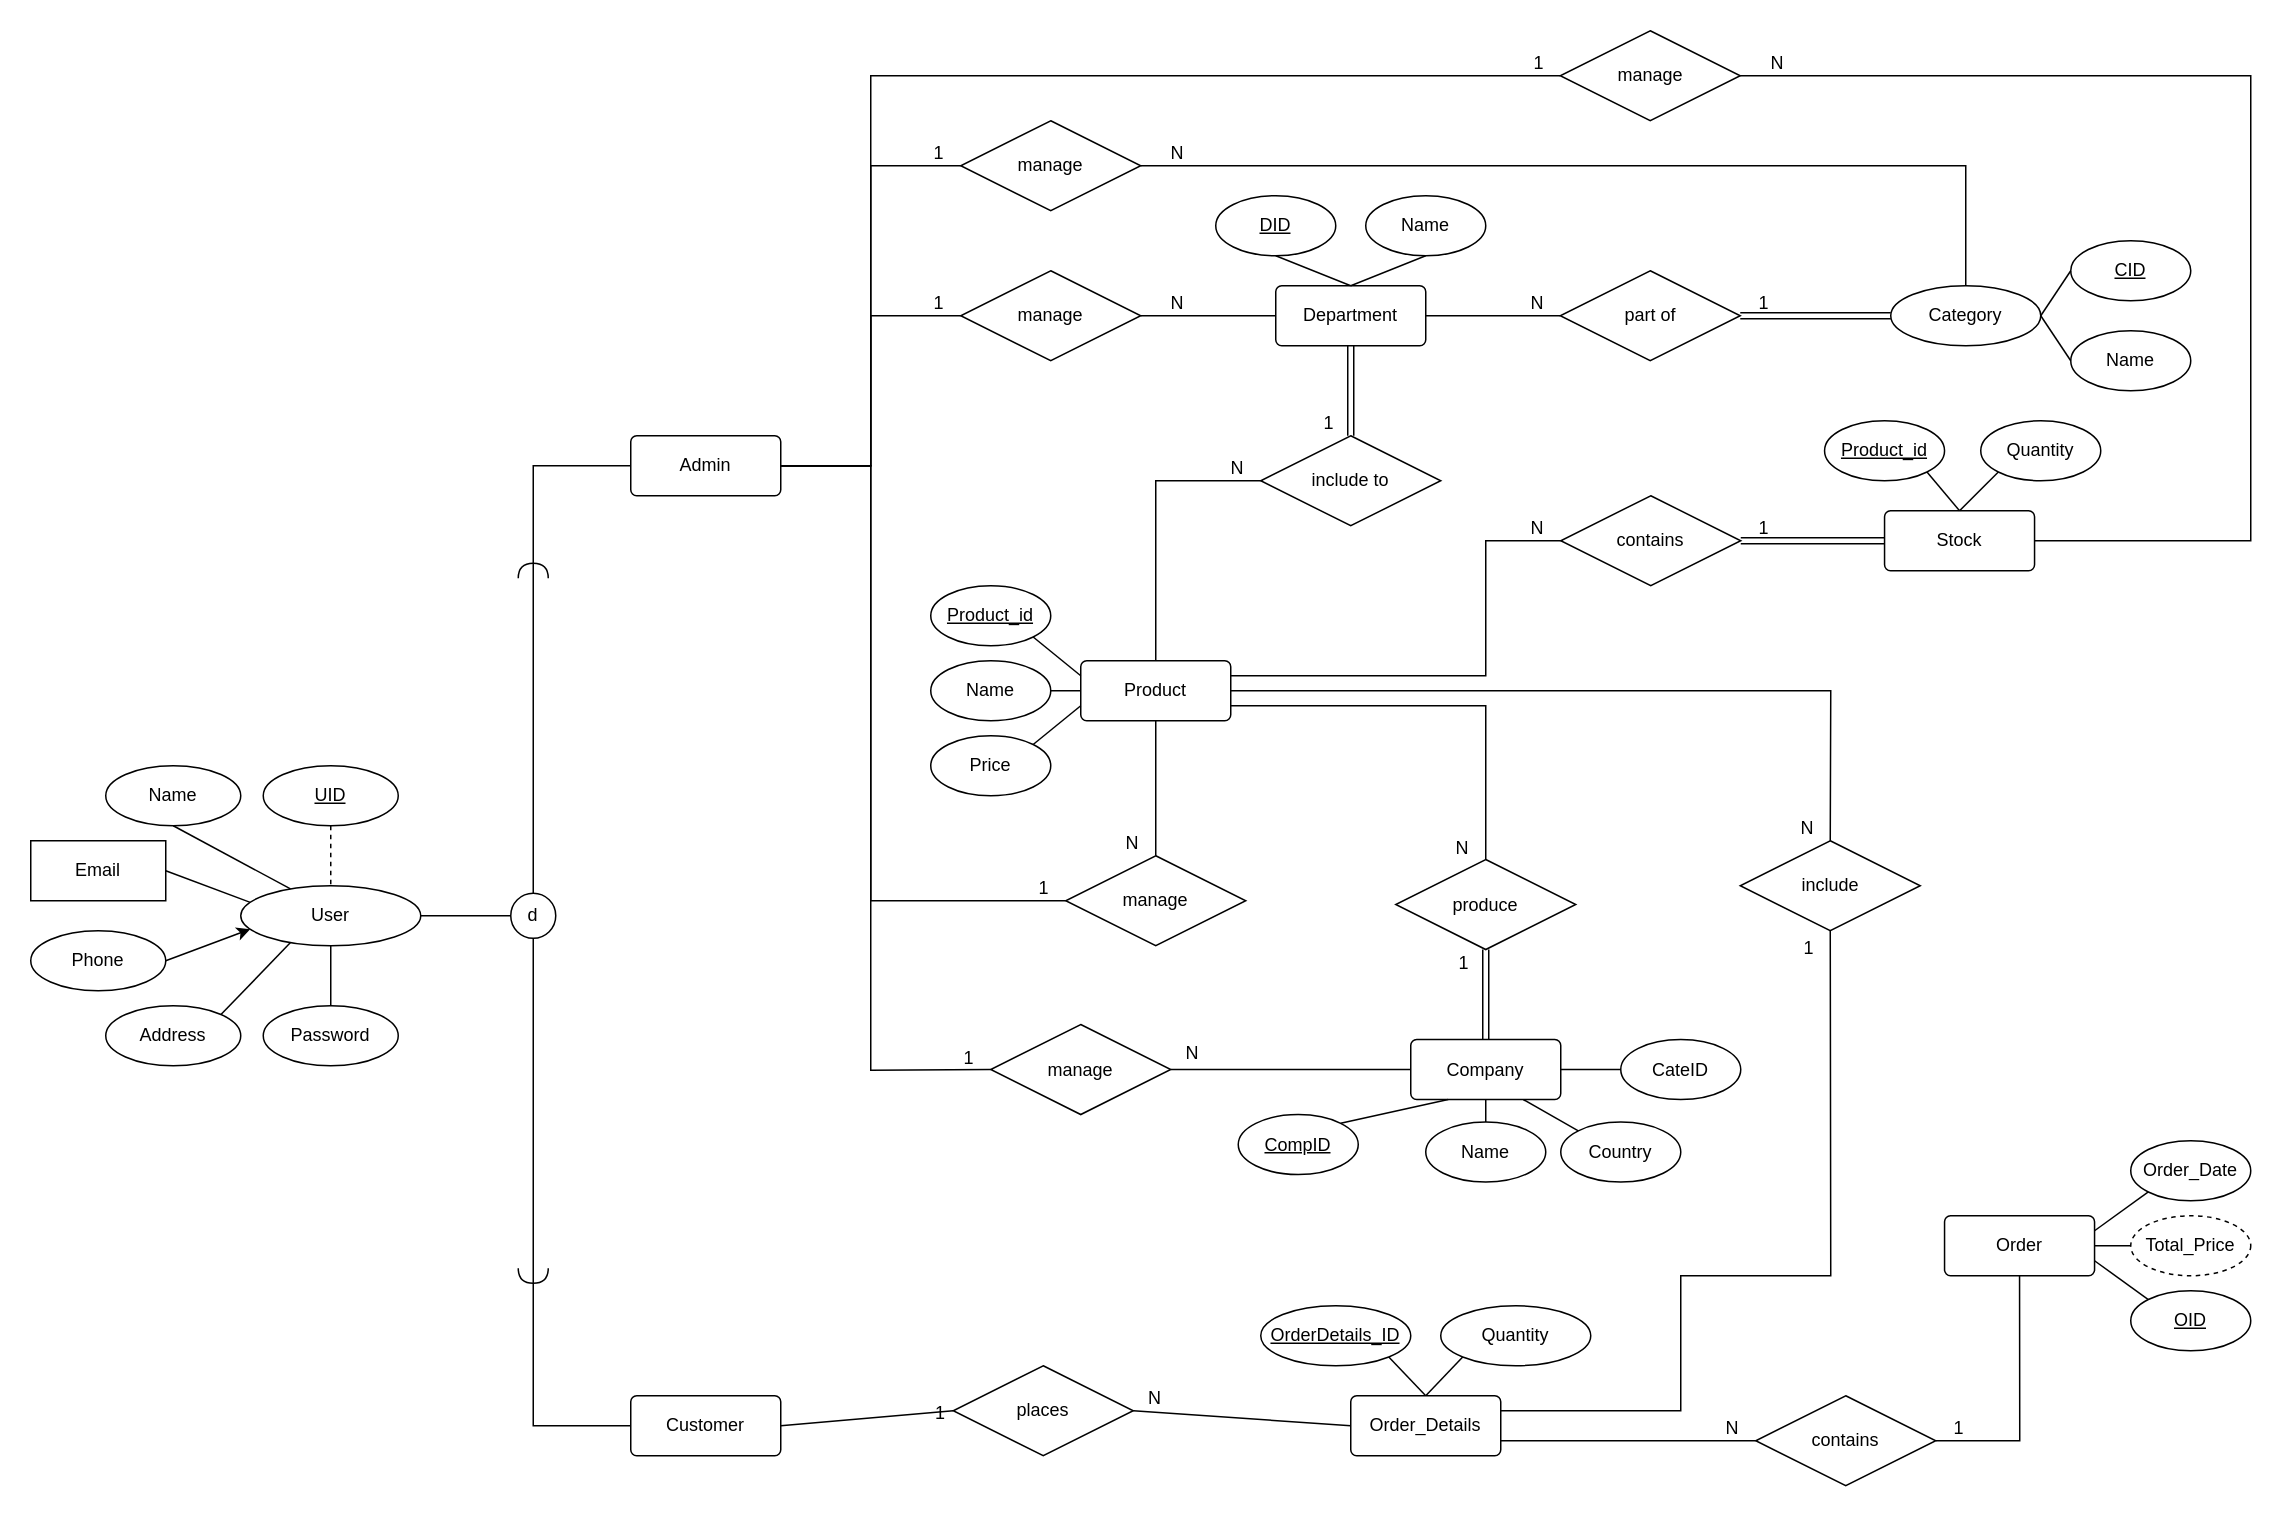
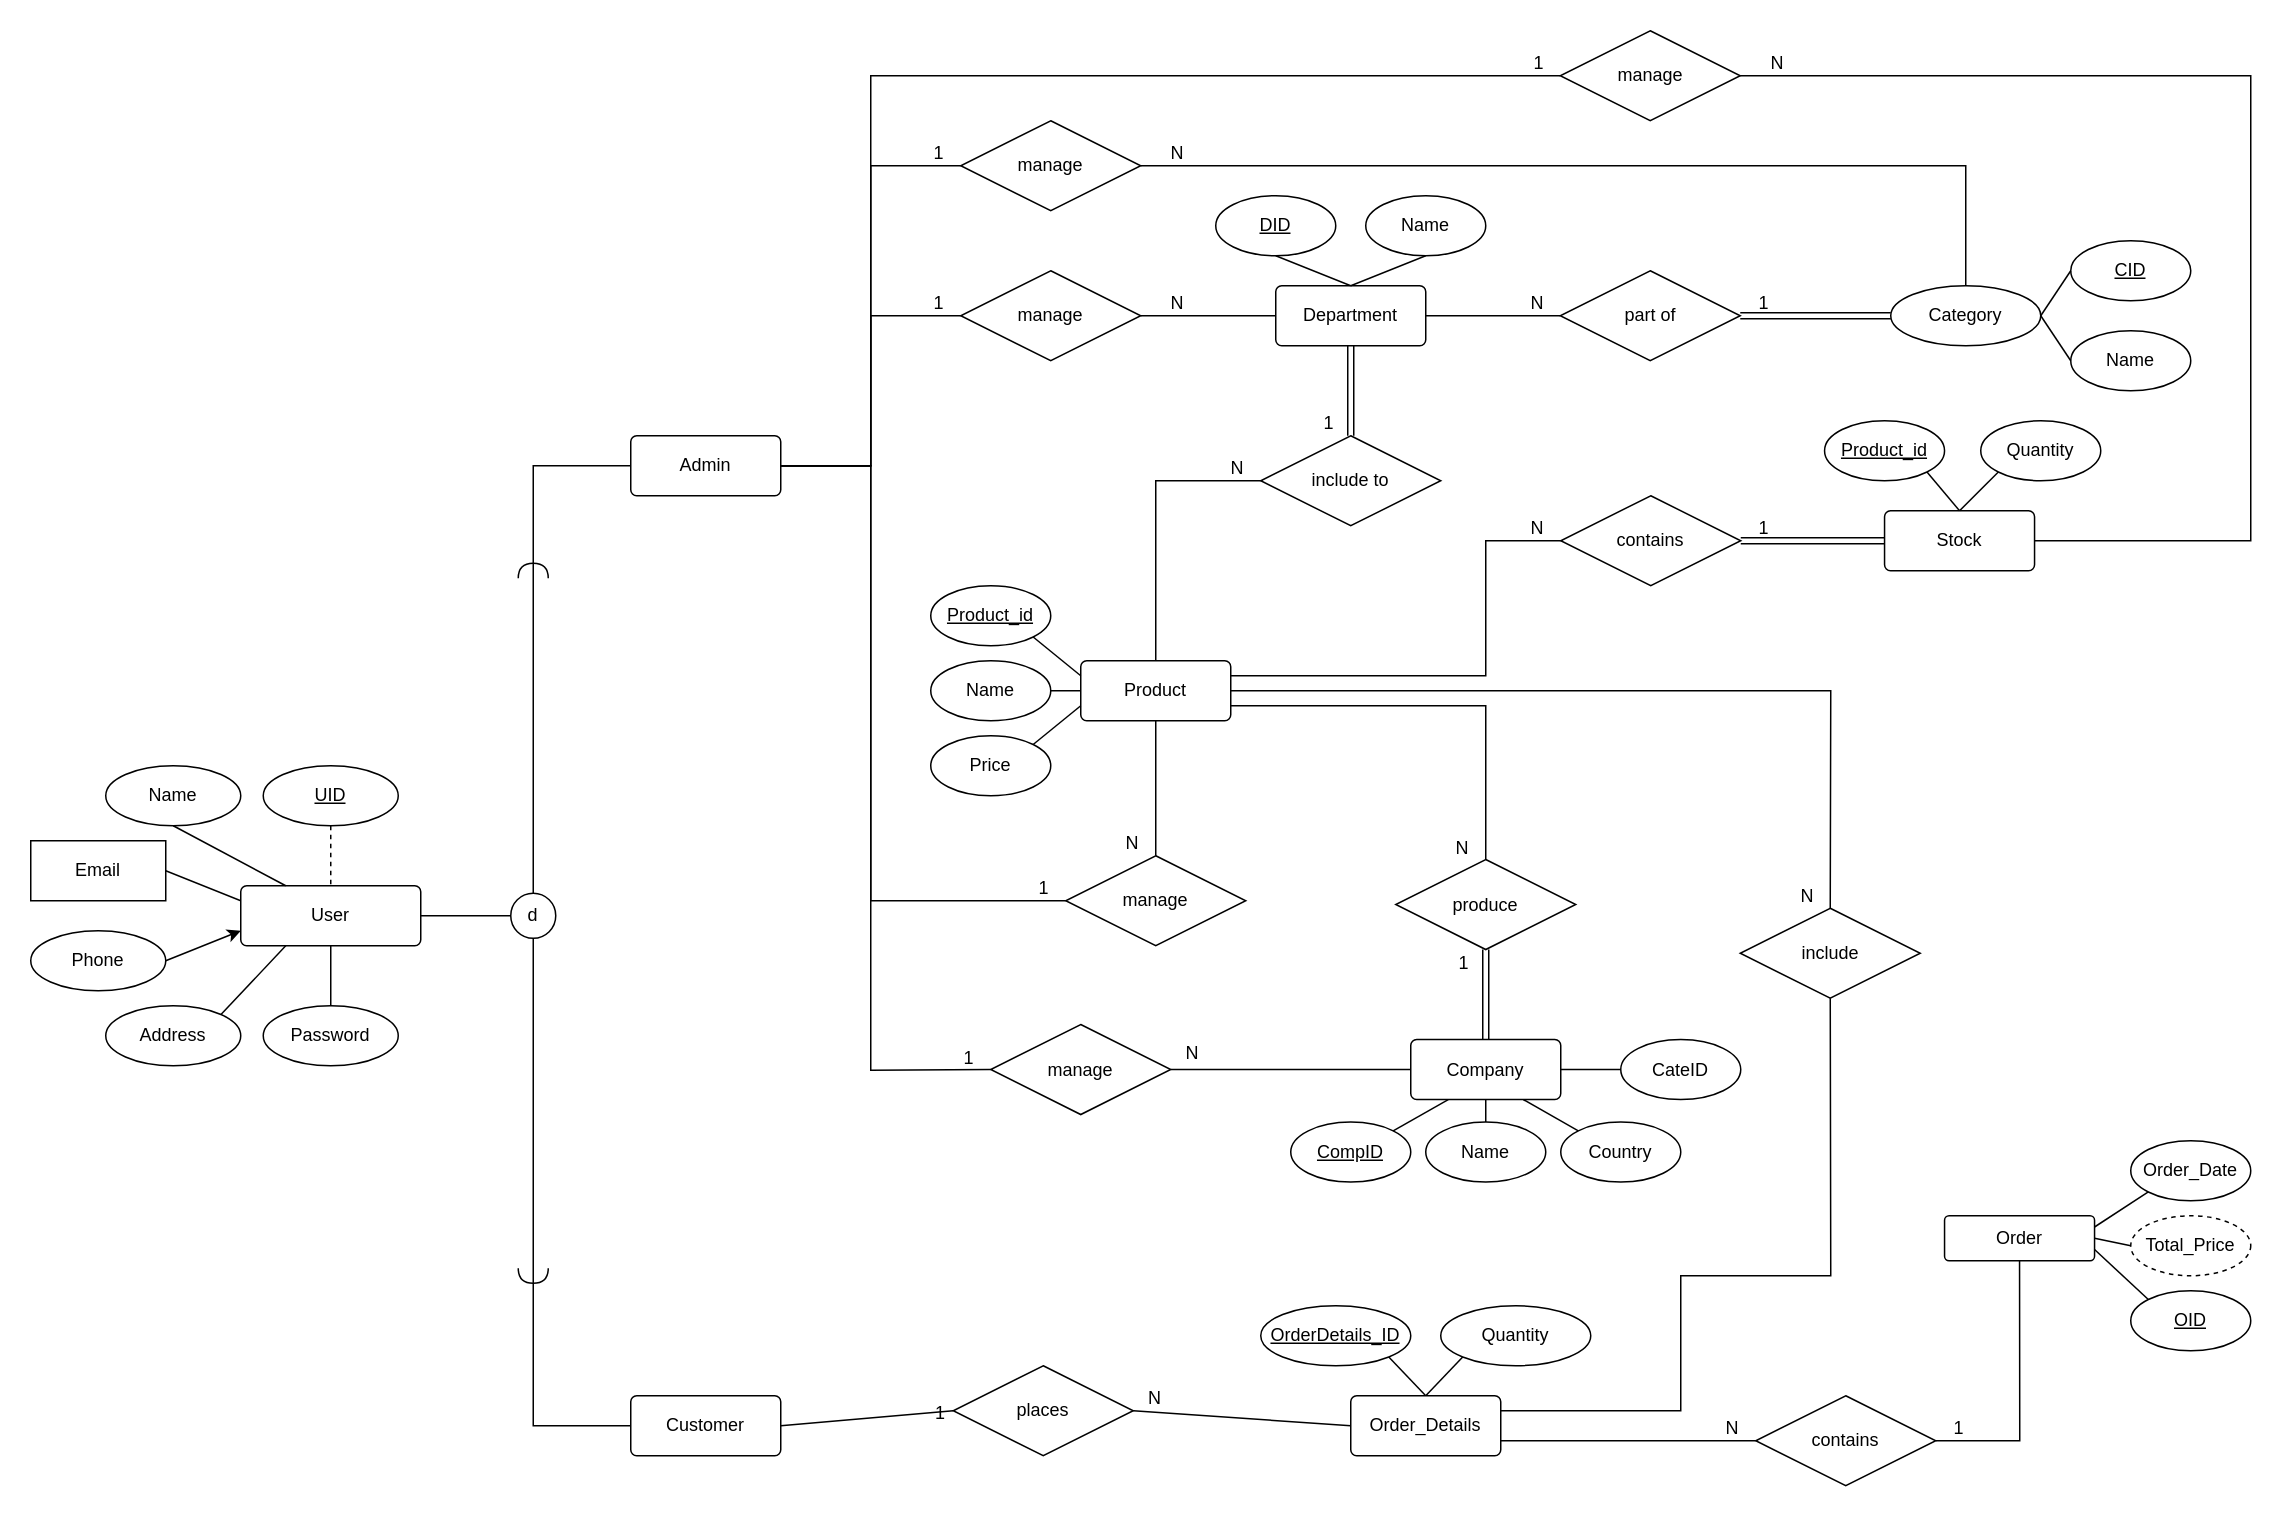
(1830, 886) -> (1830, 953)
(331, 916) -> (331, 916)
(1298, 1145) -> (1351, 1152)
(2020, 1246) -> (2020, 1238)
